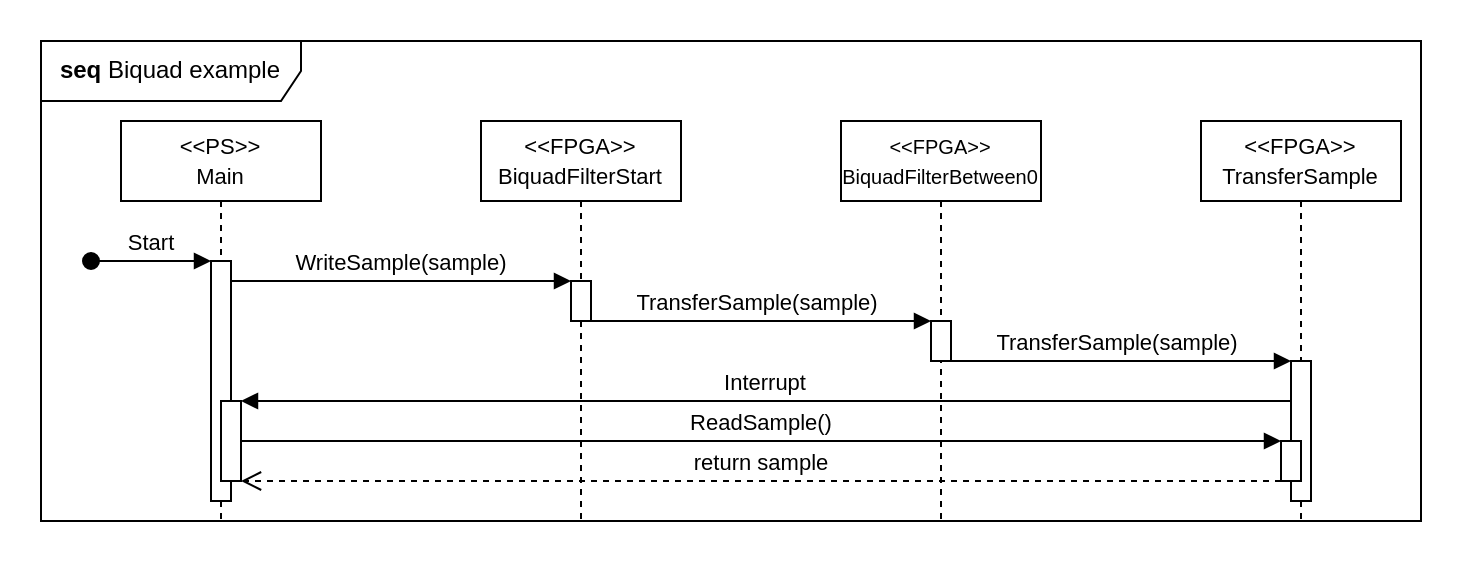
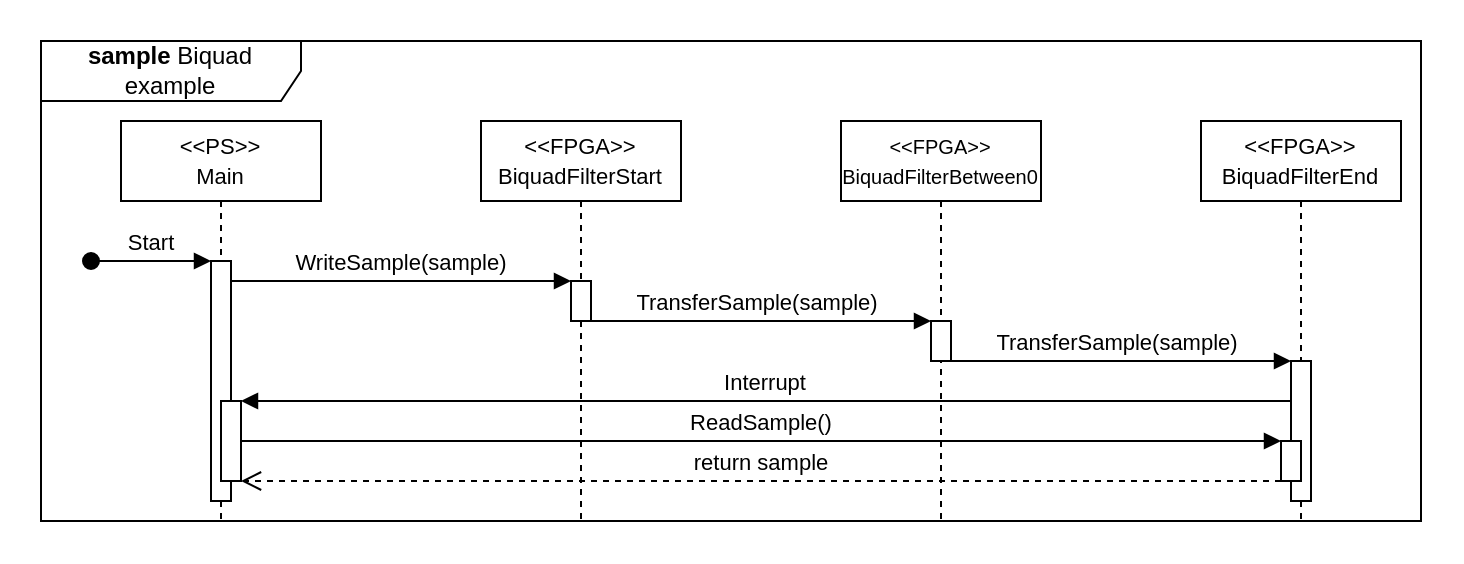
(171, 71) -> (171, 71)
(1301, 161) -> (1301, 161)
